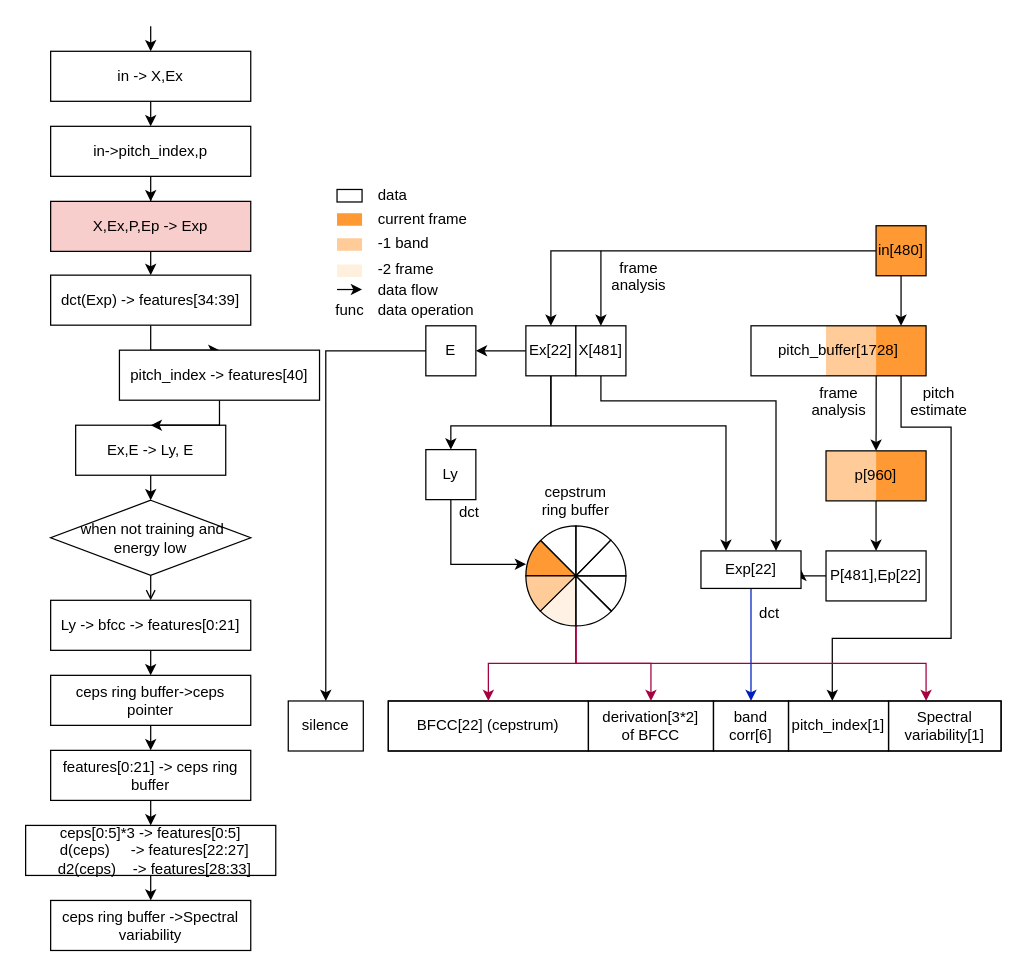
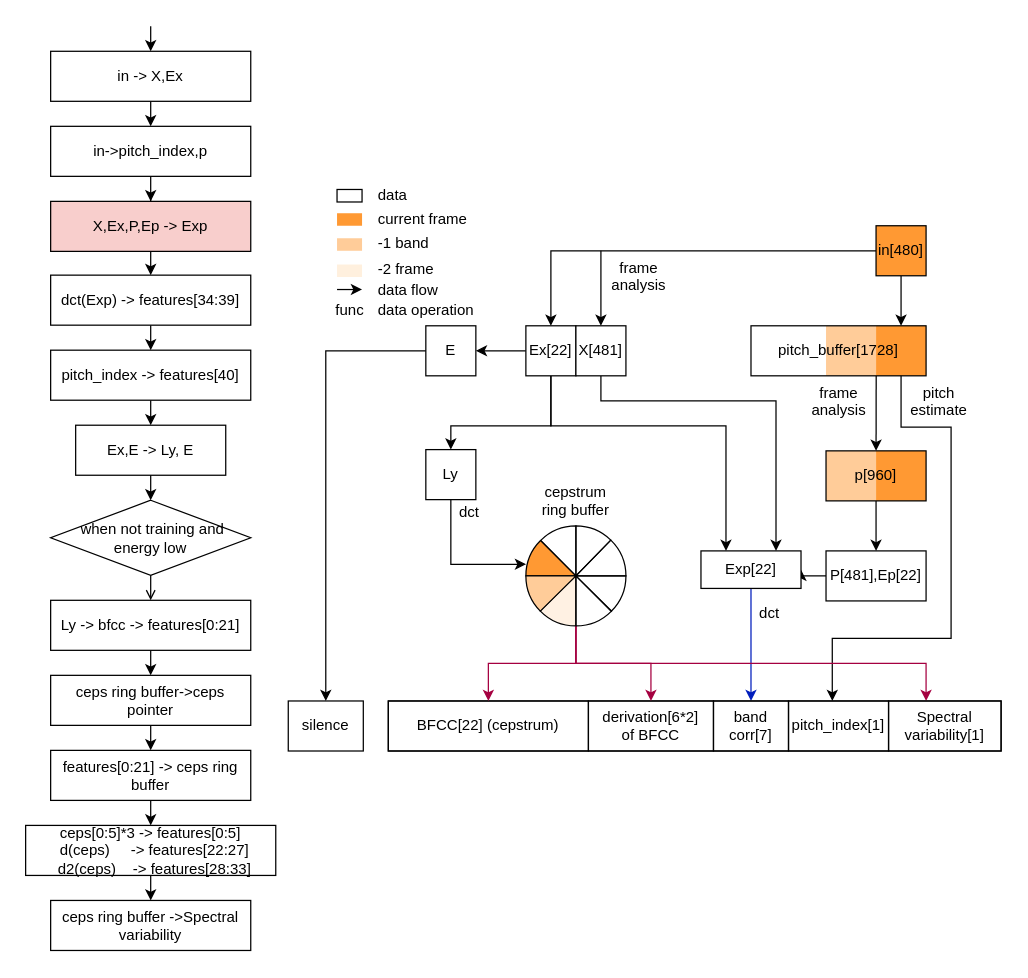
(219, 375) -> (151, 375)
(651, 726) -> (651, 726)
(751, 726) -> (751, 726)
